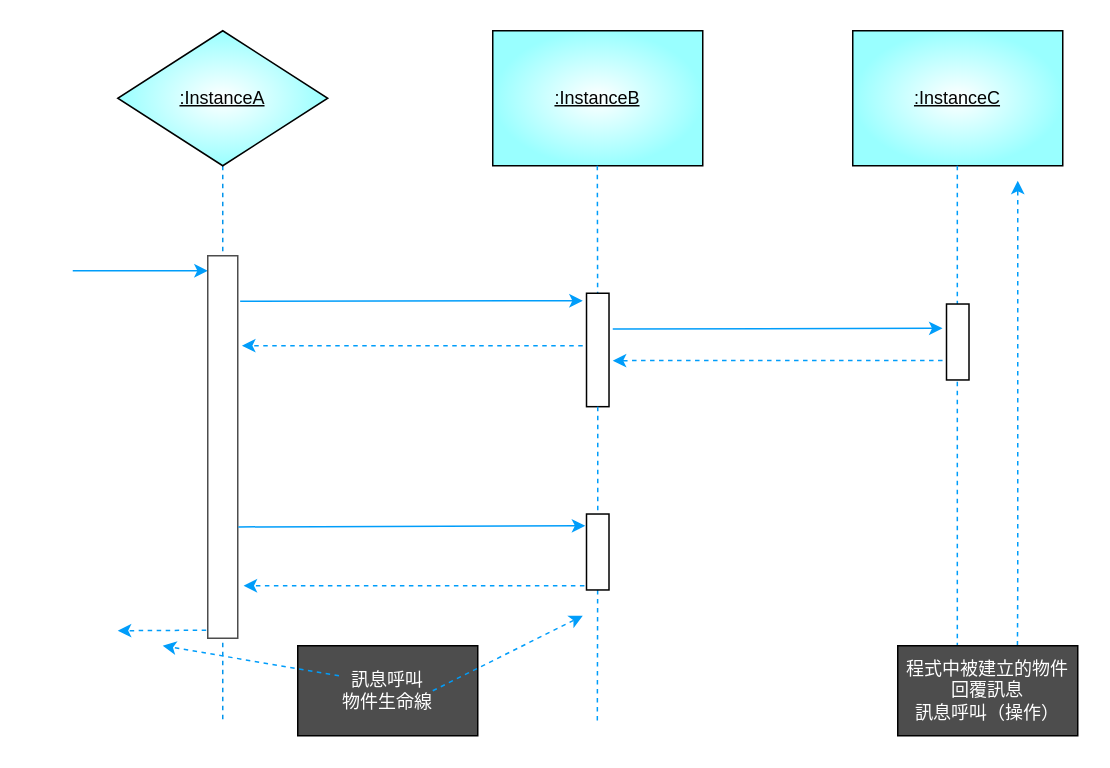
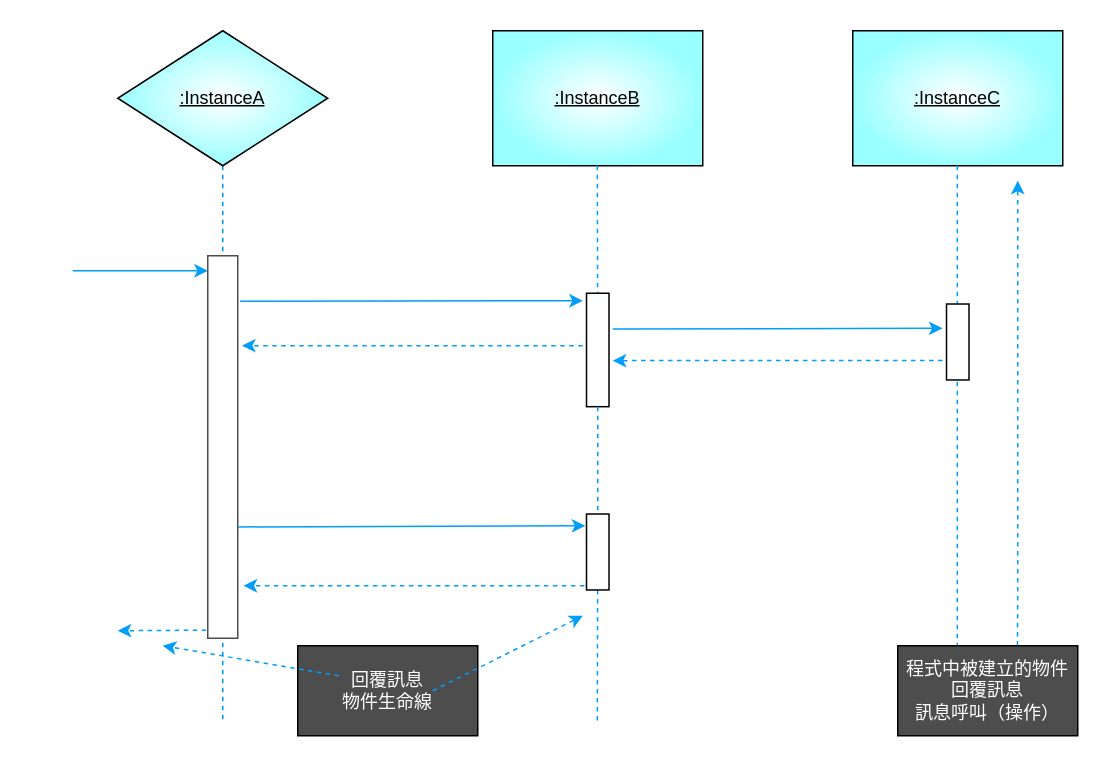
(388, 691) -> (388, 691)
